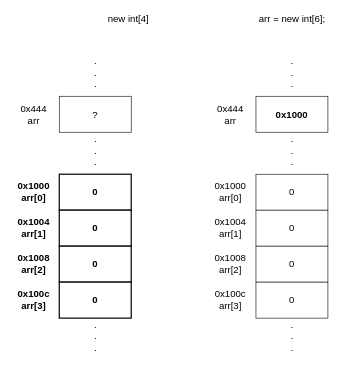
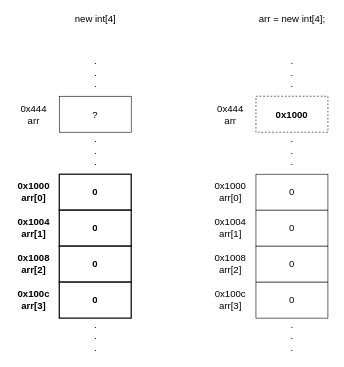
(128, 18) -> (95, 18)
(292, 18) -> (292, 18)
(292, 114) -> (292, 114)
